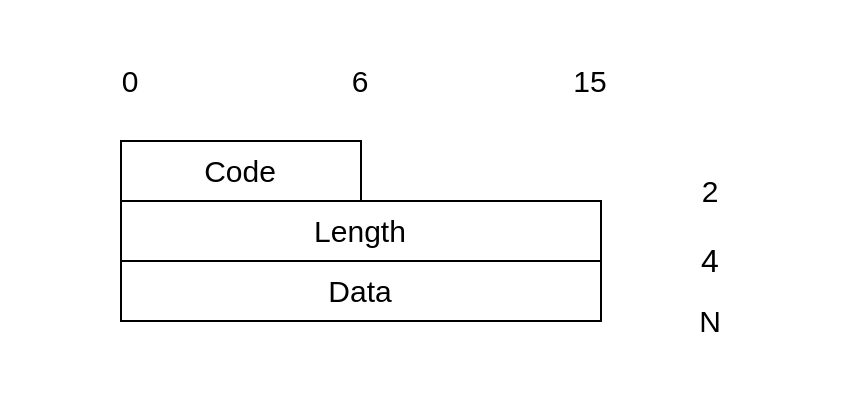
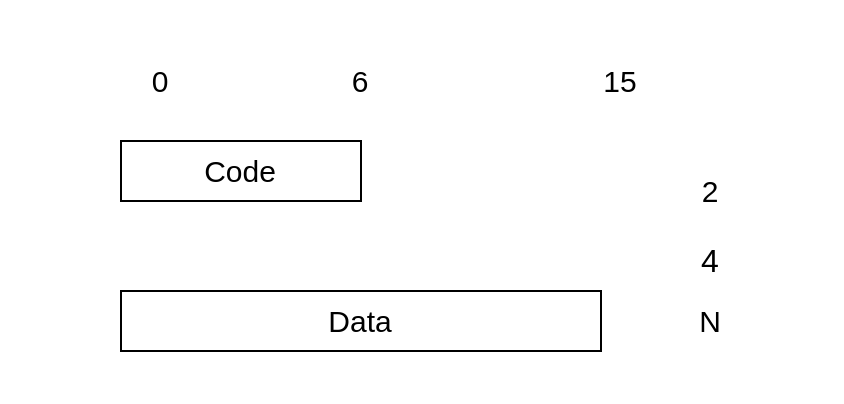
(131, 81) -> (161, 81)
(591, 81) -> (621, 81)
(361, 231) -> none
(361, 291) -> (361, 321)
